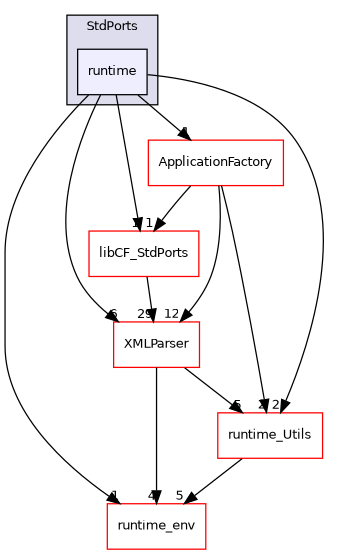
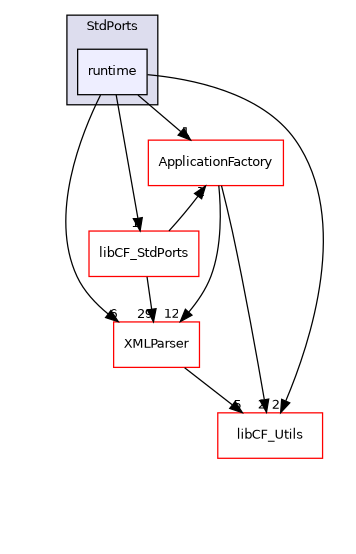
(176, 203) -> (184, 214)
(270, 436) -> (270, 436)
(157, 526) -> none
